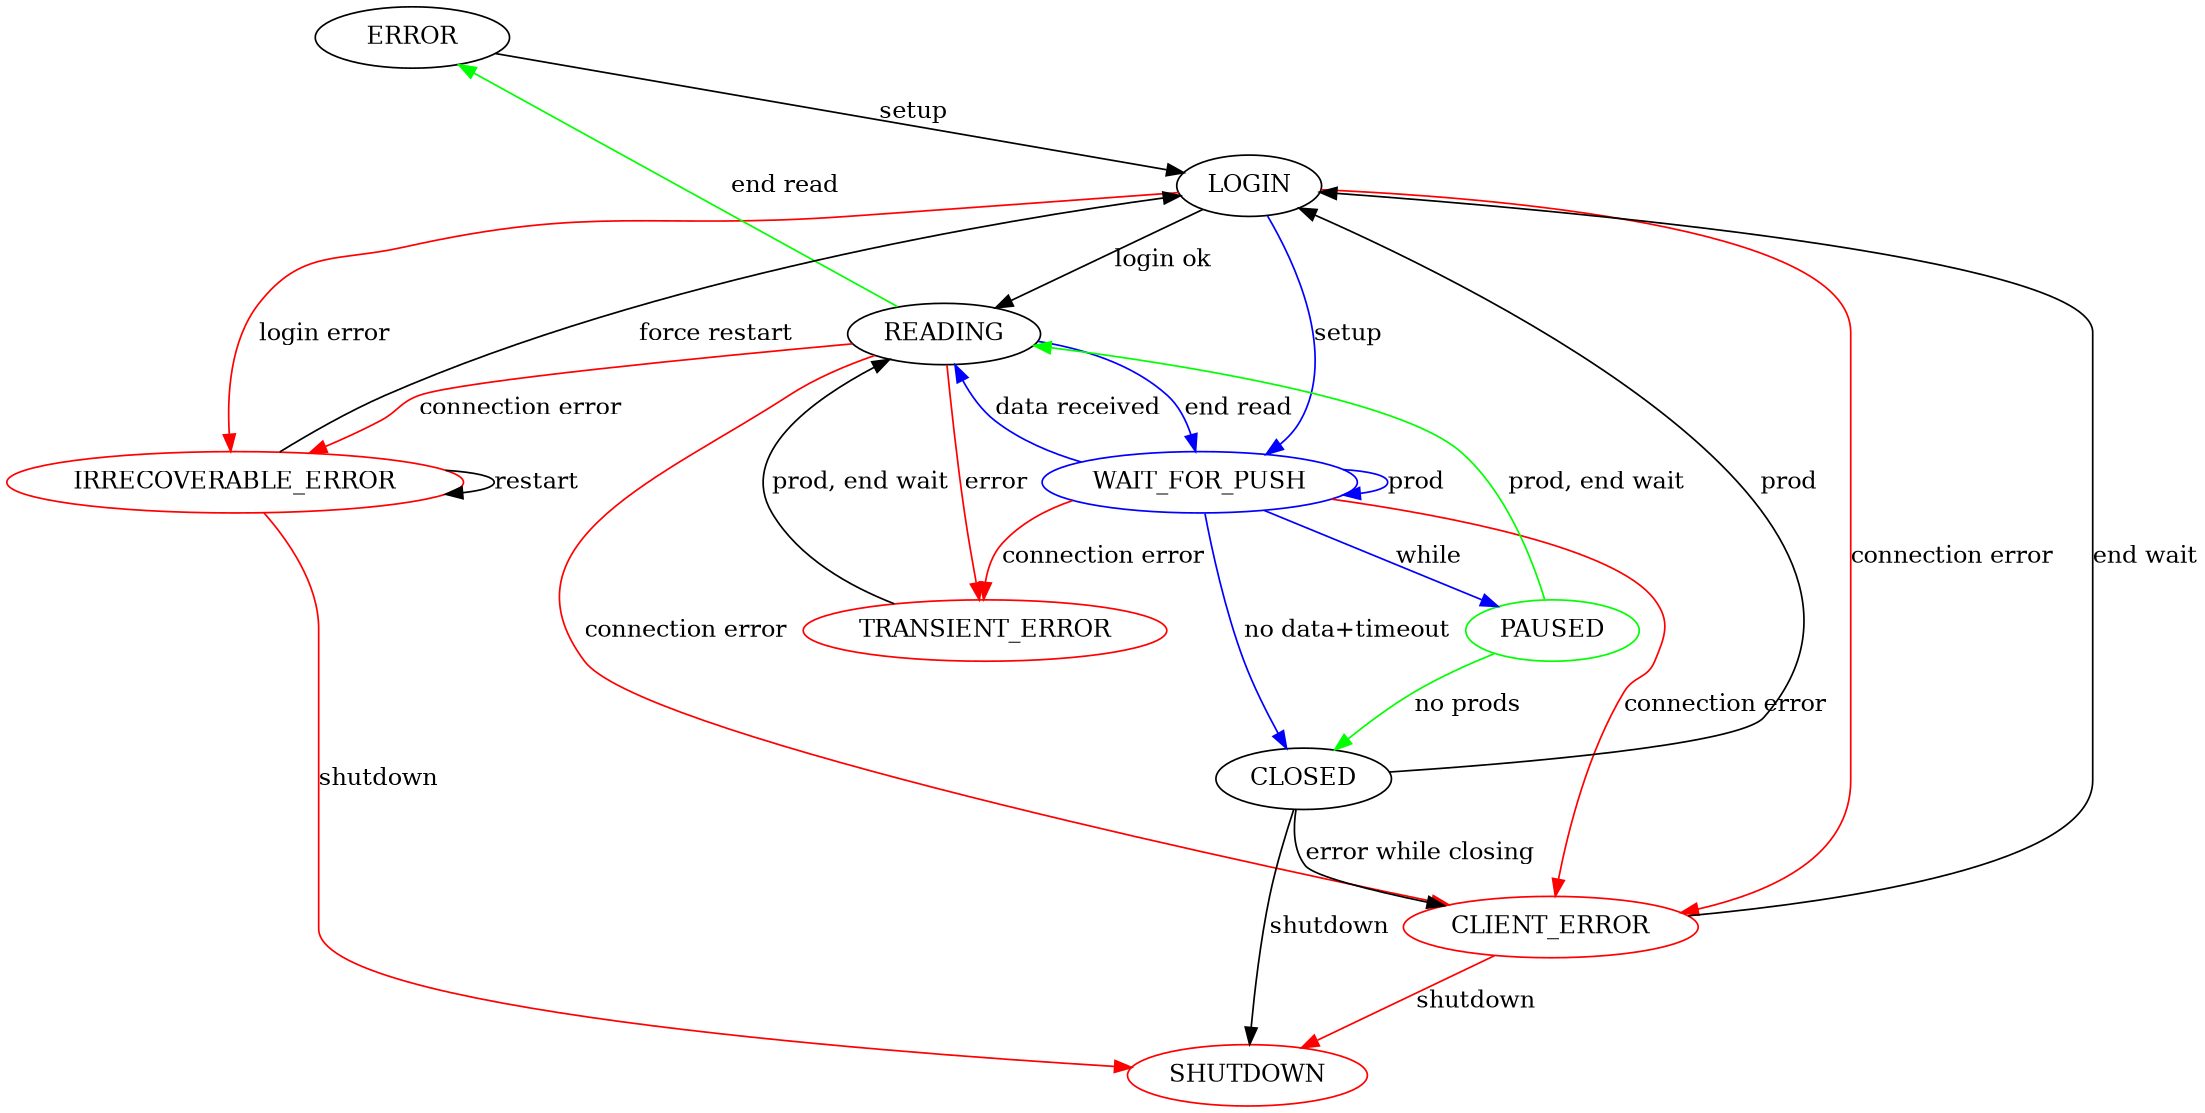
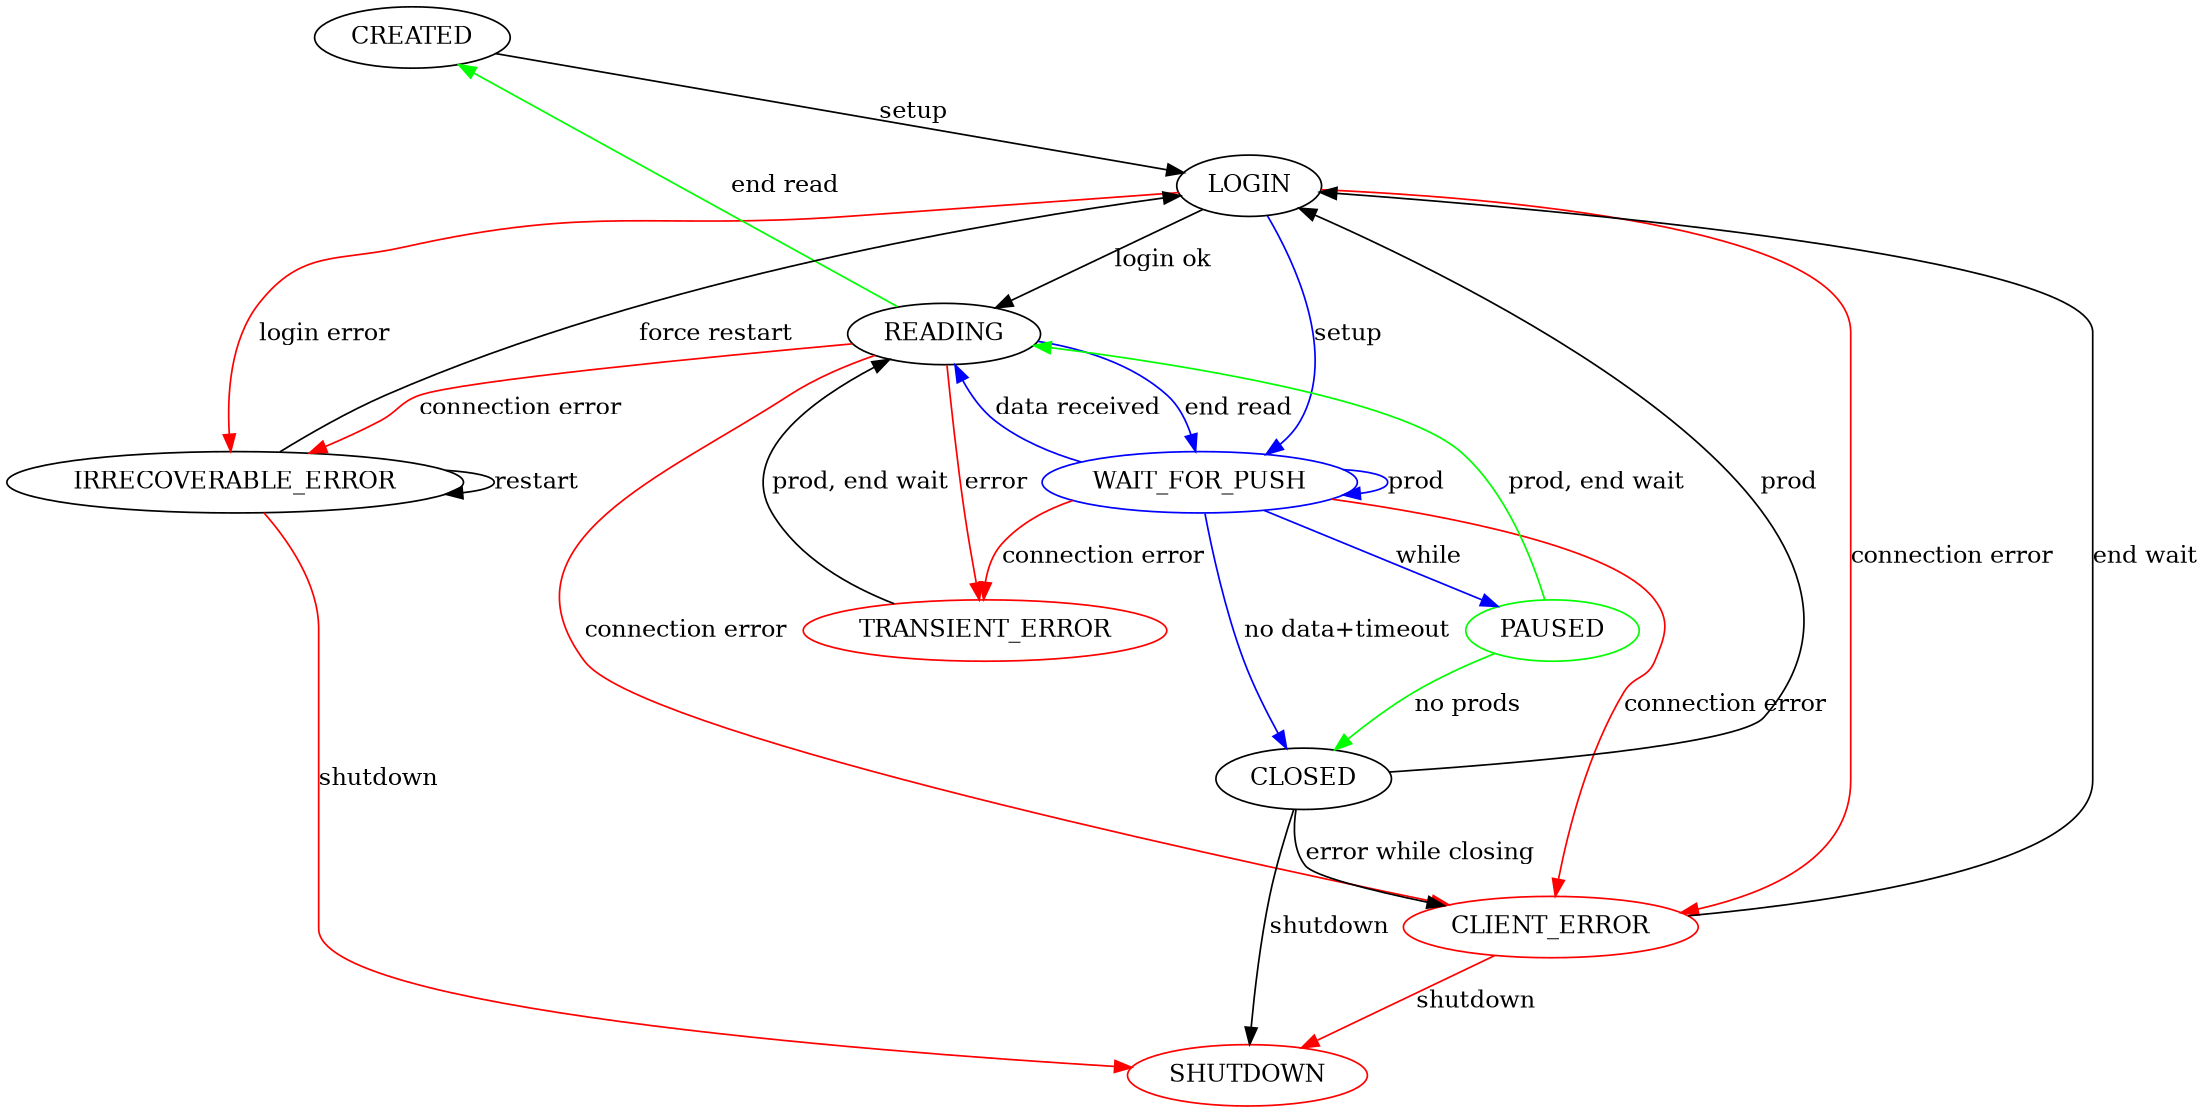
(412, 37) -> (412, 37)
(235, 482) -> (235, 482)
